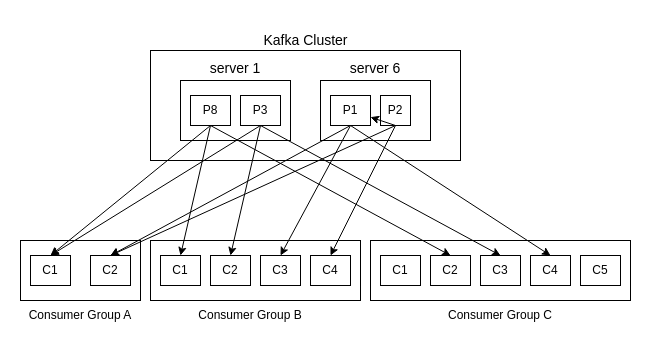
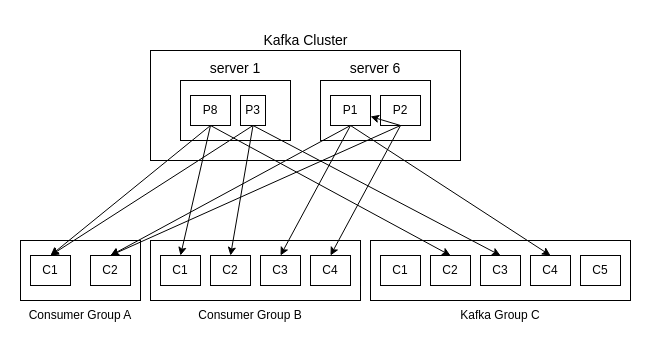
(261, 111) -> (253, 111)
(396, 111) -> (401, 111)
(501, 316) -> (501, 316)
